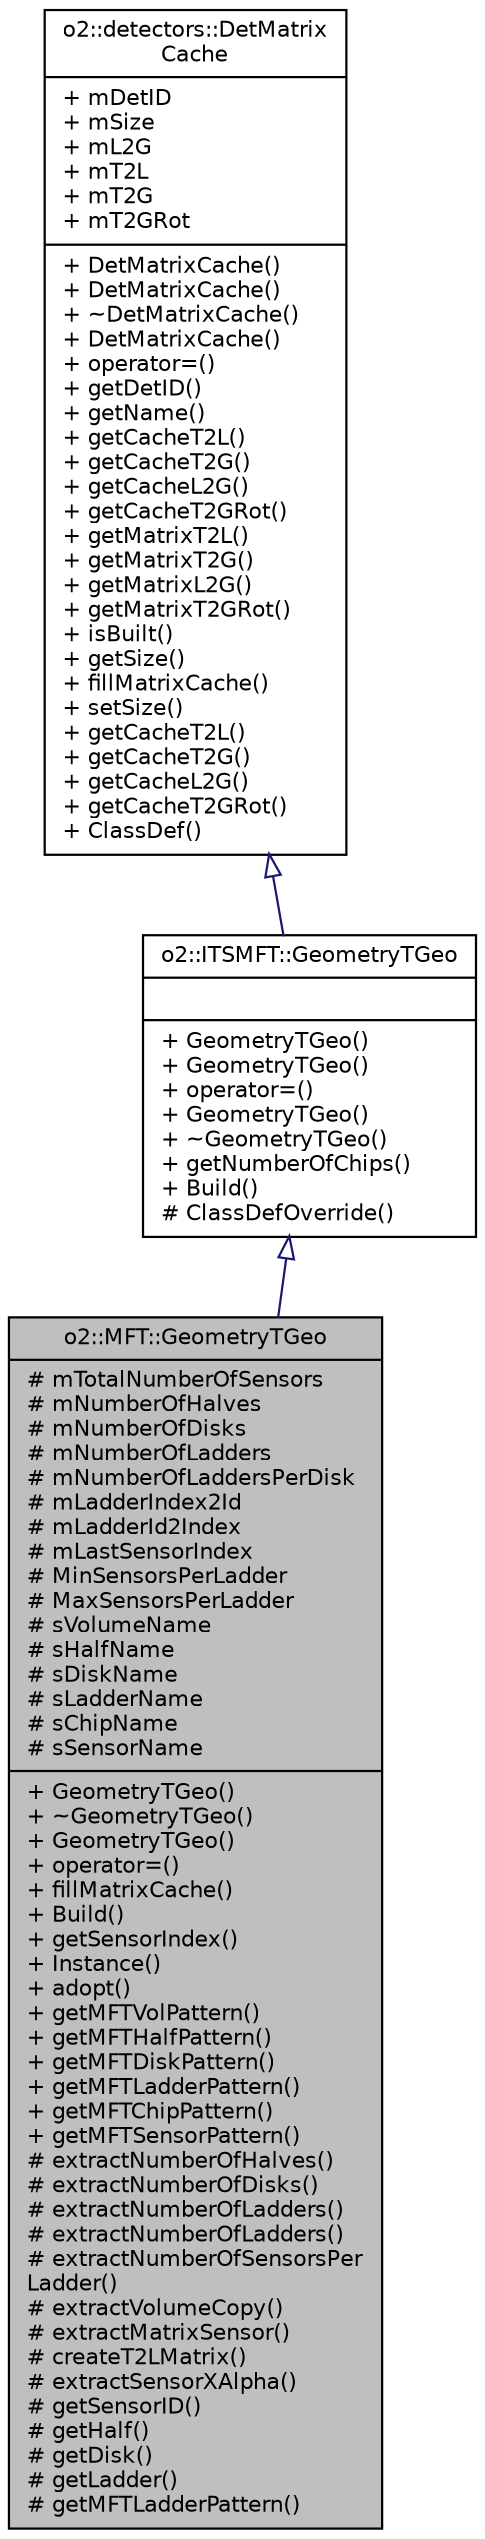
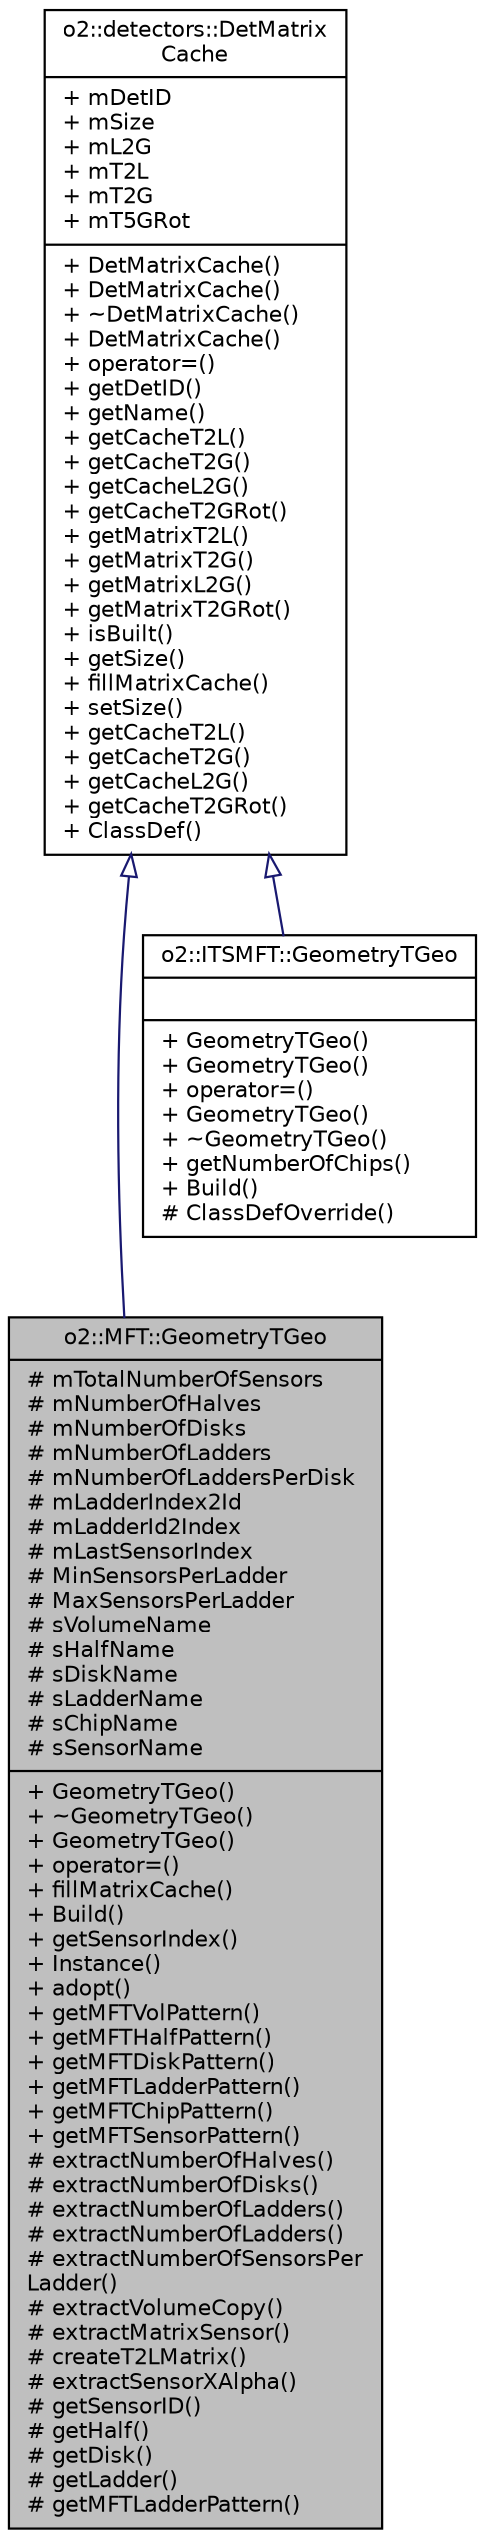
(127, 221) -> (127, 221)
(282, 1288) -> (118, 1097)
